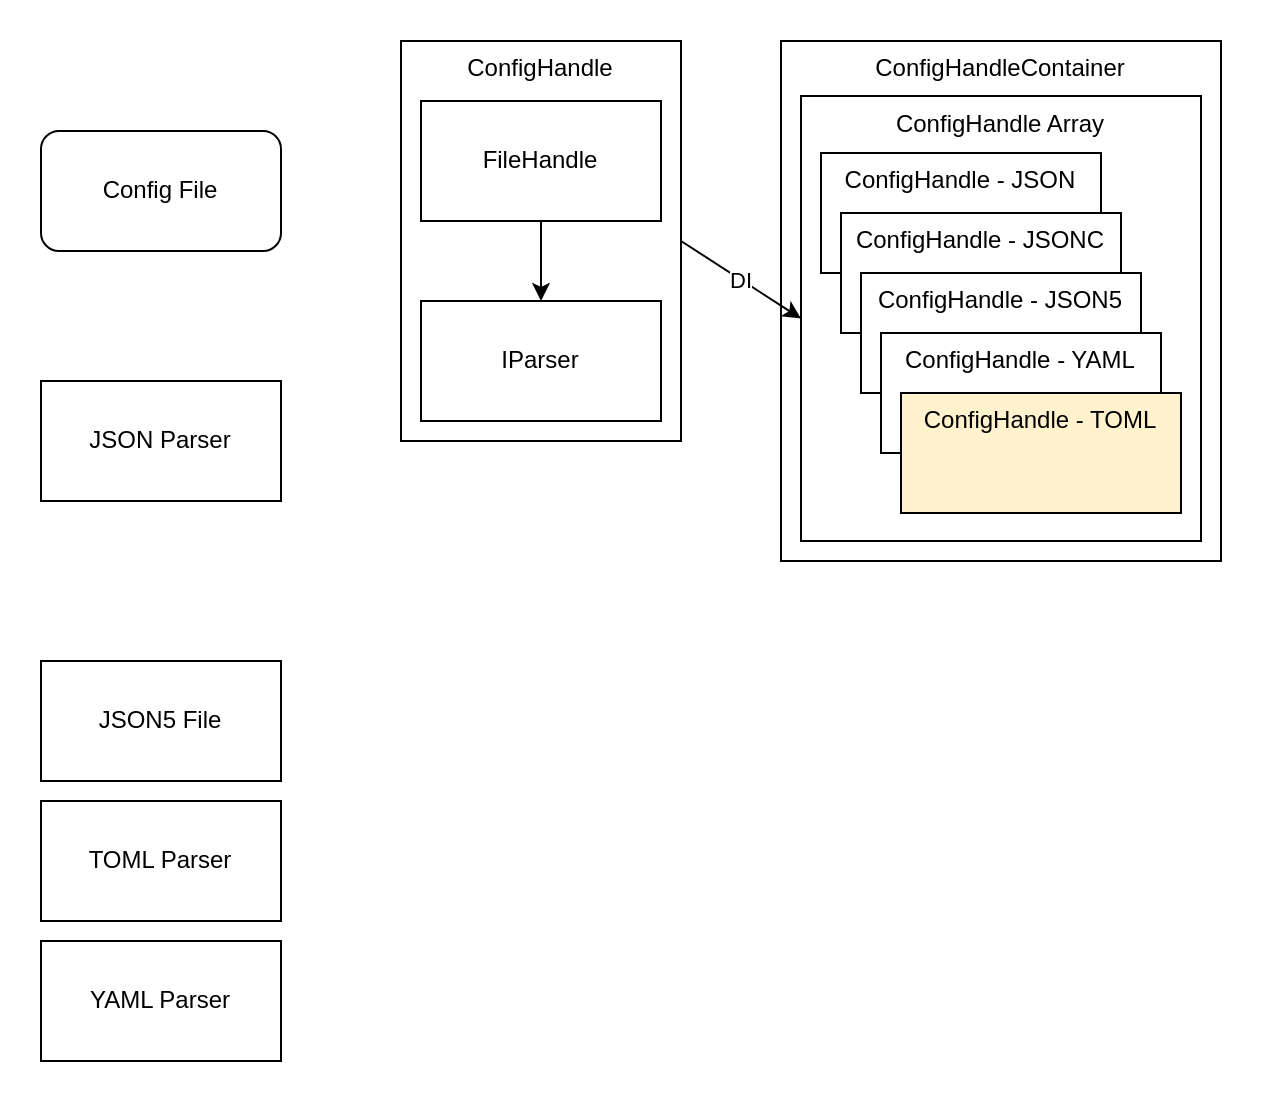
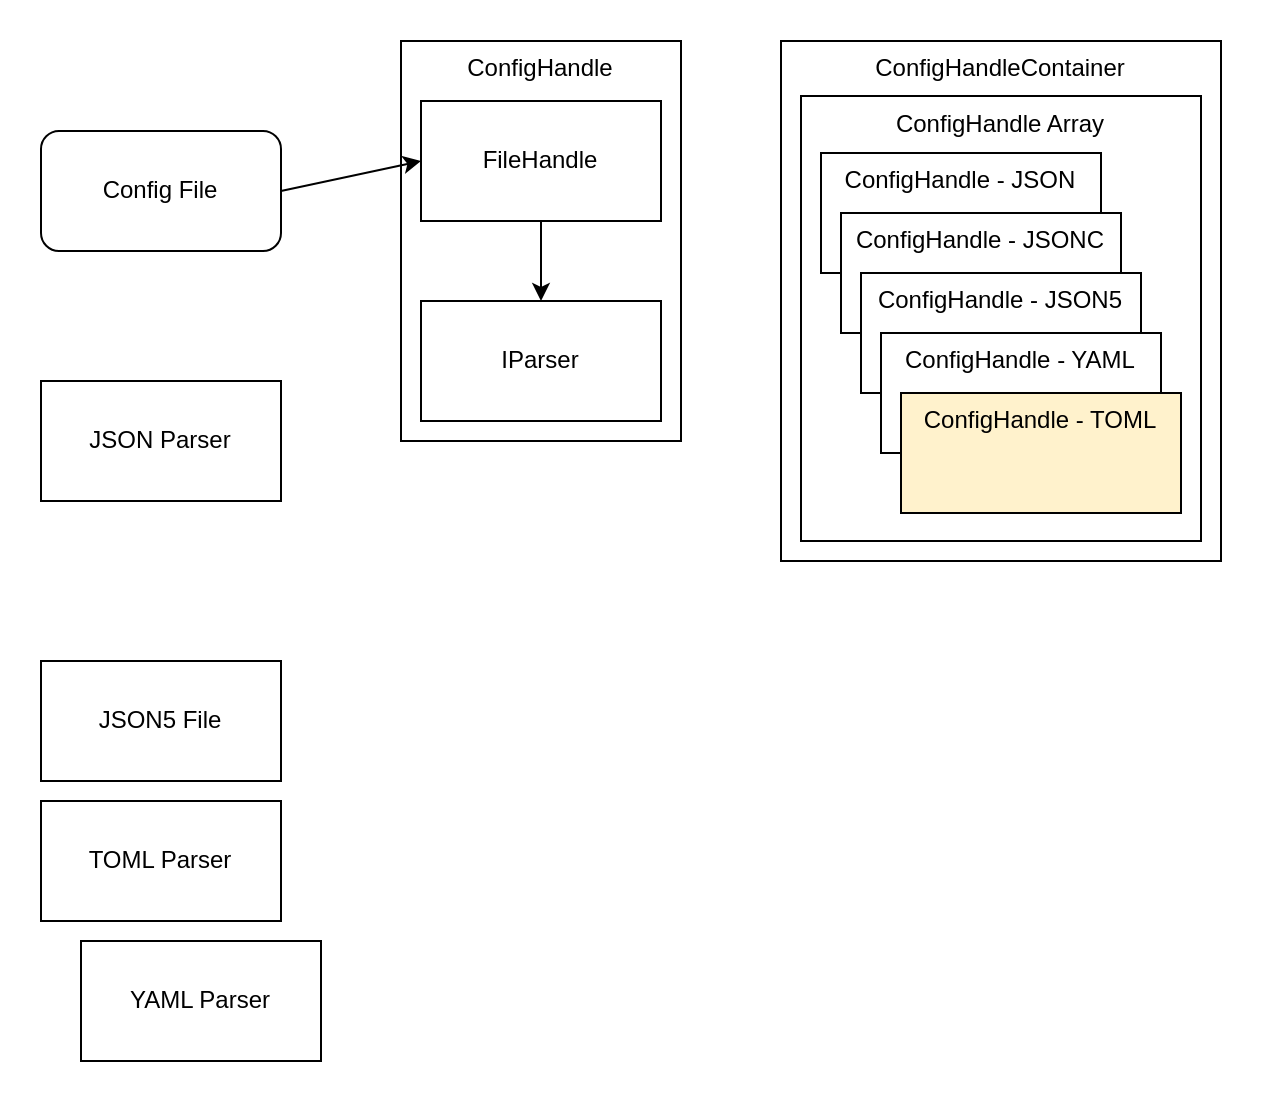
none -> (345, 177)
(736, 276) -> none
(161, 1001) -> (201, 1001)
